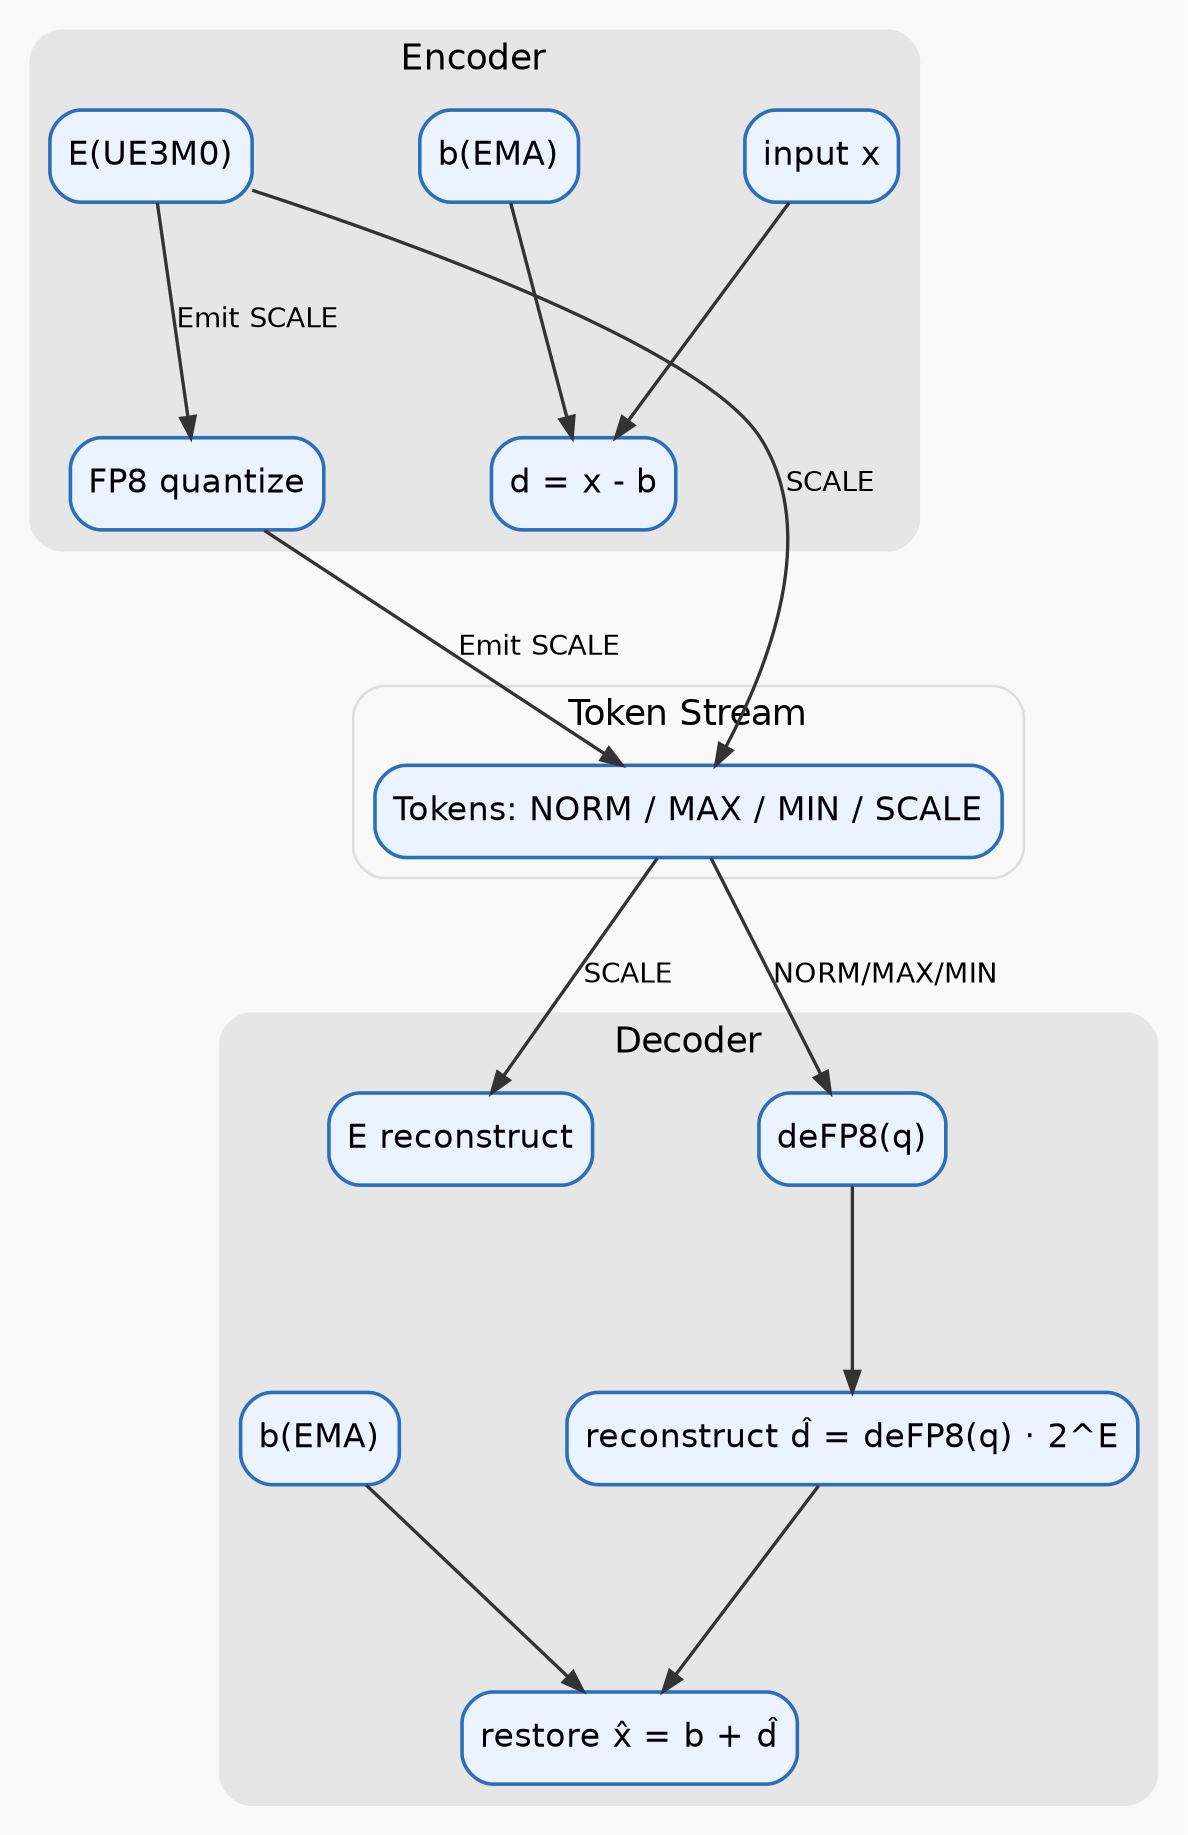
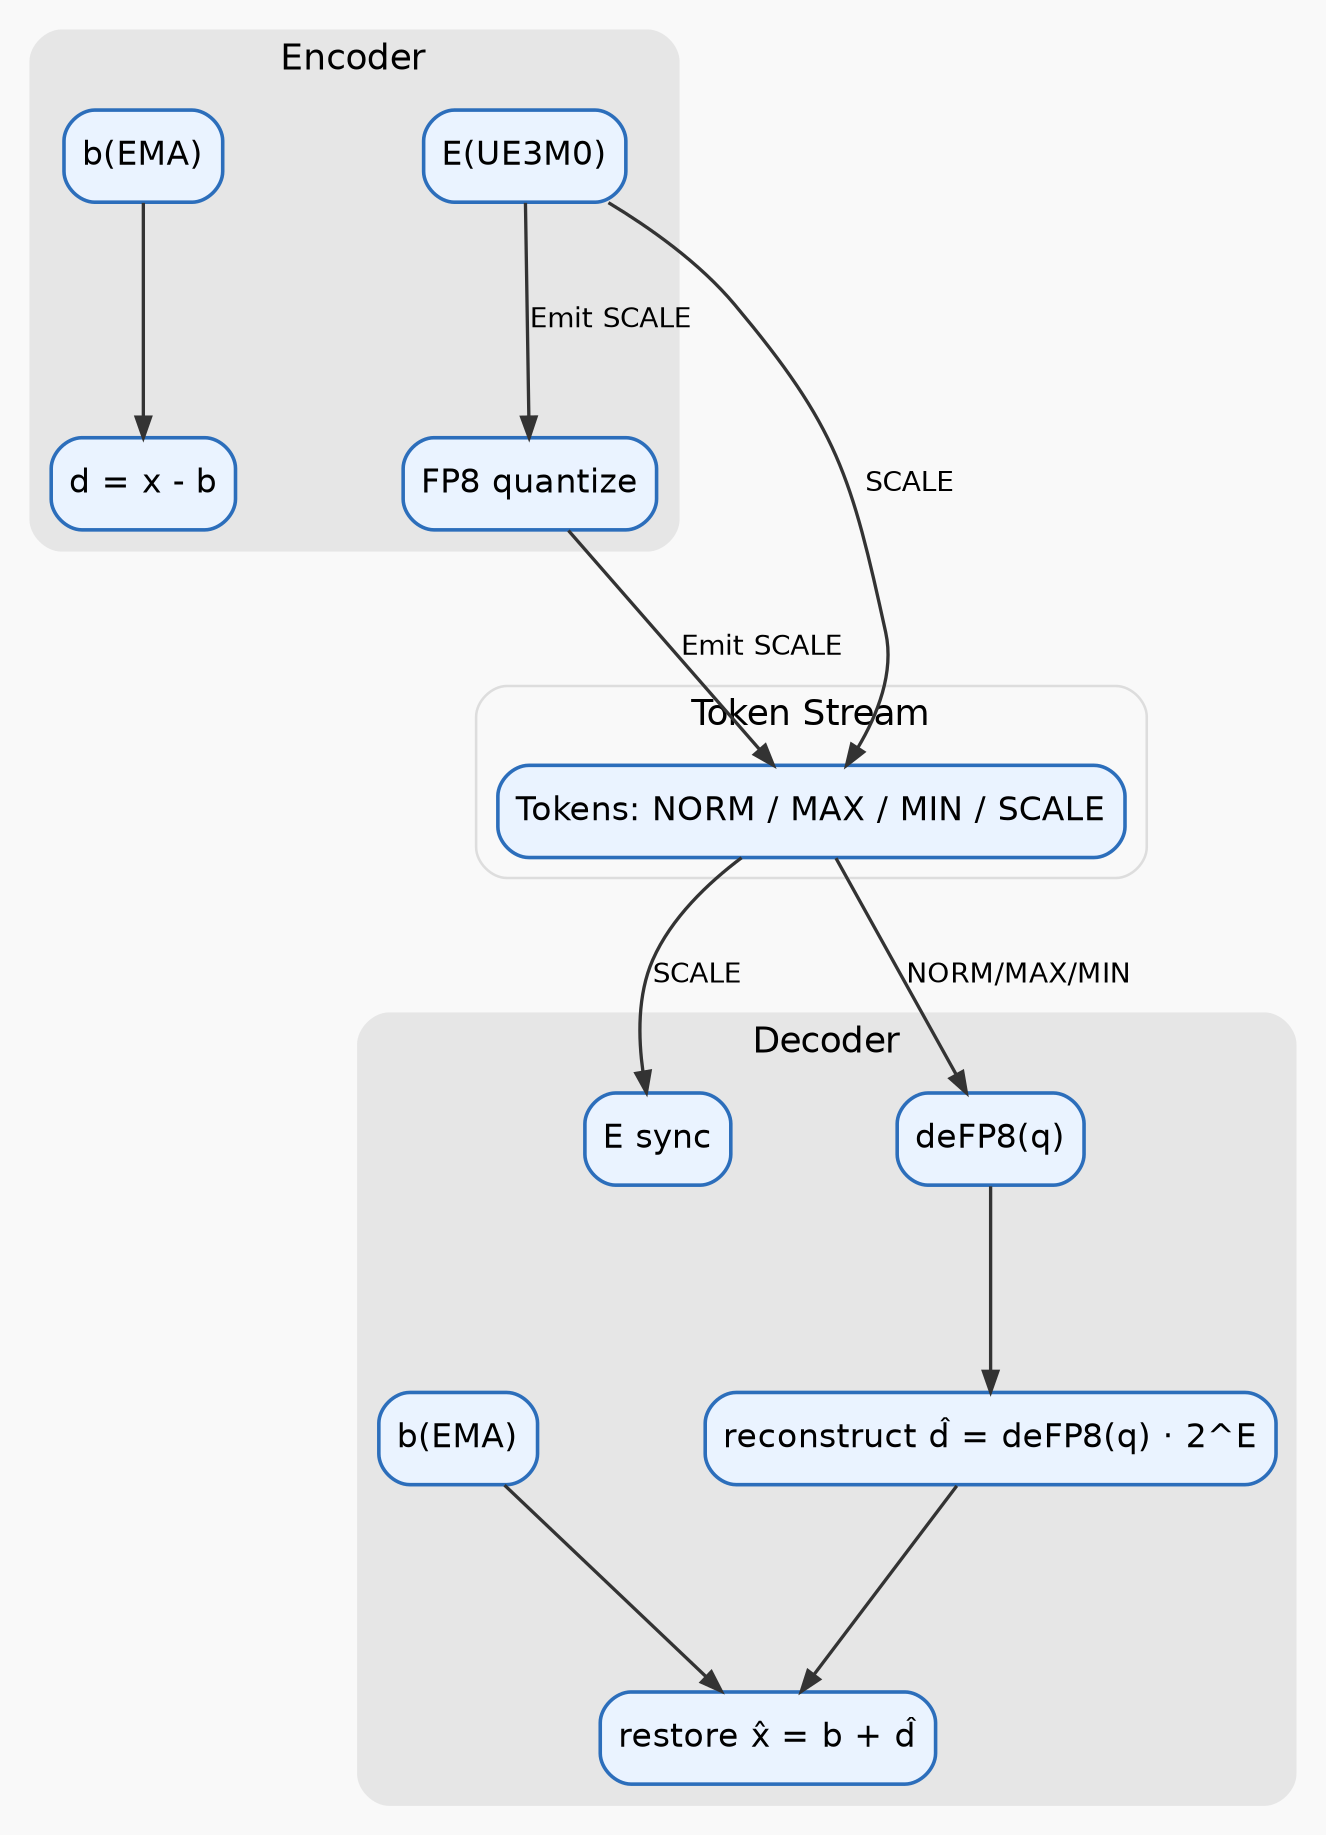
(822, 156) -> none
(461, 1139) -> (658, 1139)
